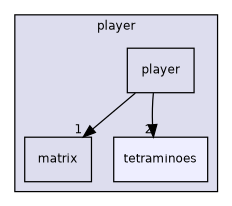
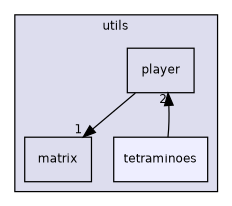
(116, 27) -> (116, 27)
(152, 109) -> (169, 121)
